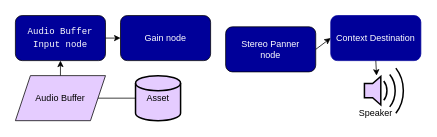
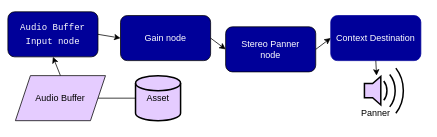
(60, 38) -> (53, 34)
none -> (216, 42)
(375, 113) -> (375, 113)
